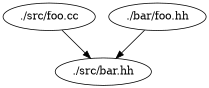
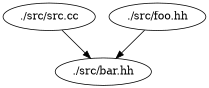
(49, 17) -> (49, 17)
(157, 17) -> (157, 17)
